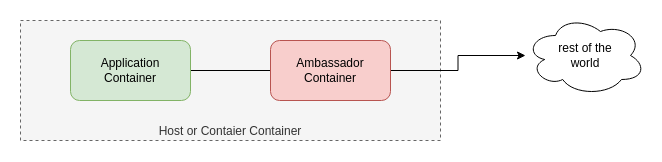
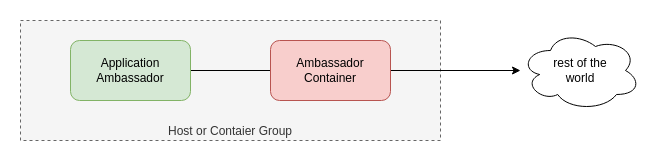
(586, 56) -> (581, 71)
(131, 71) -> (131, 71)
(231, 130) -> (231, 130)
